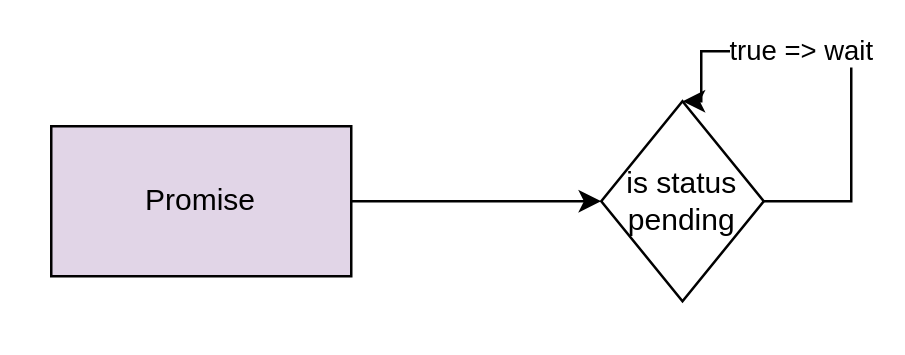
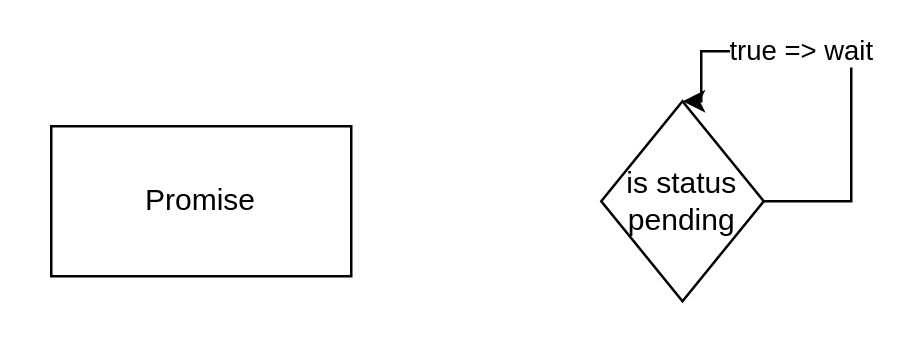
(201, 201) -> (201, 201)
(468, 201) -> none
